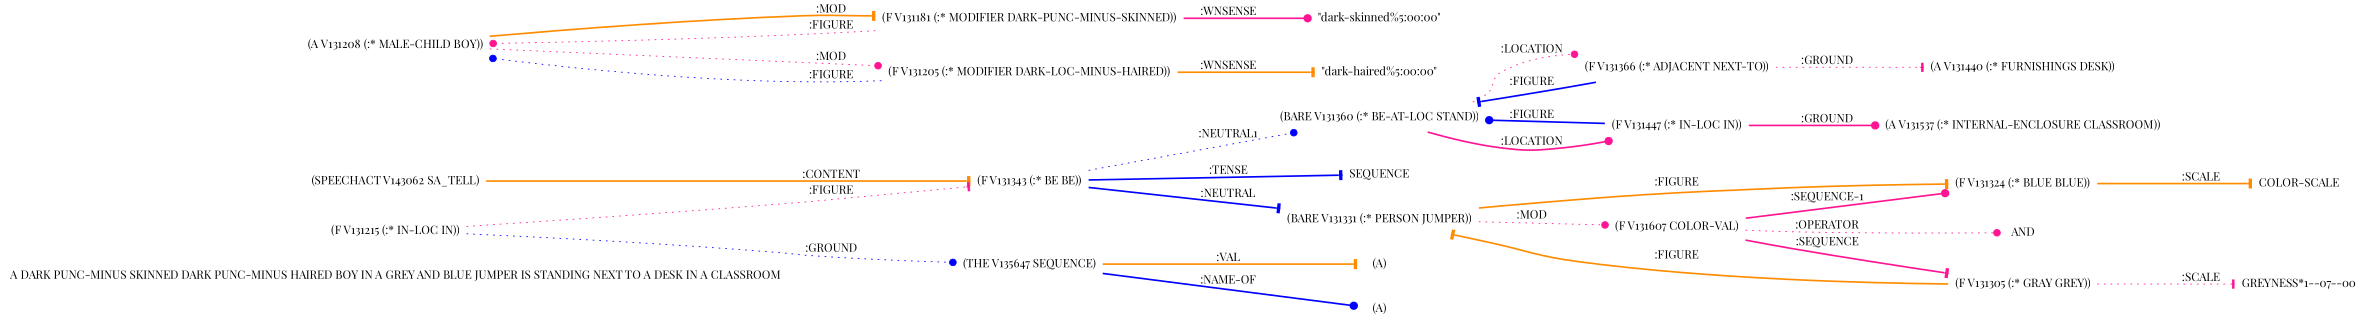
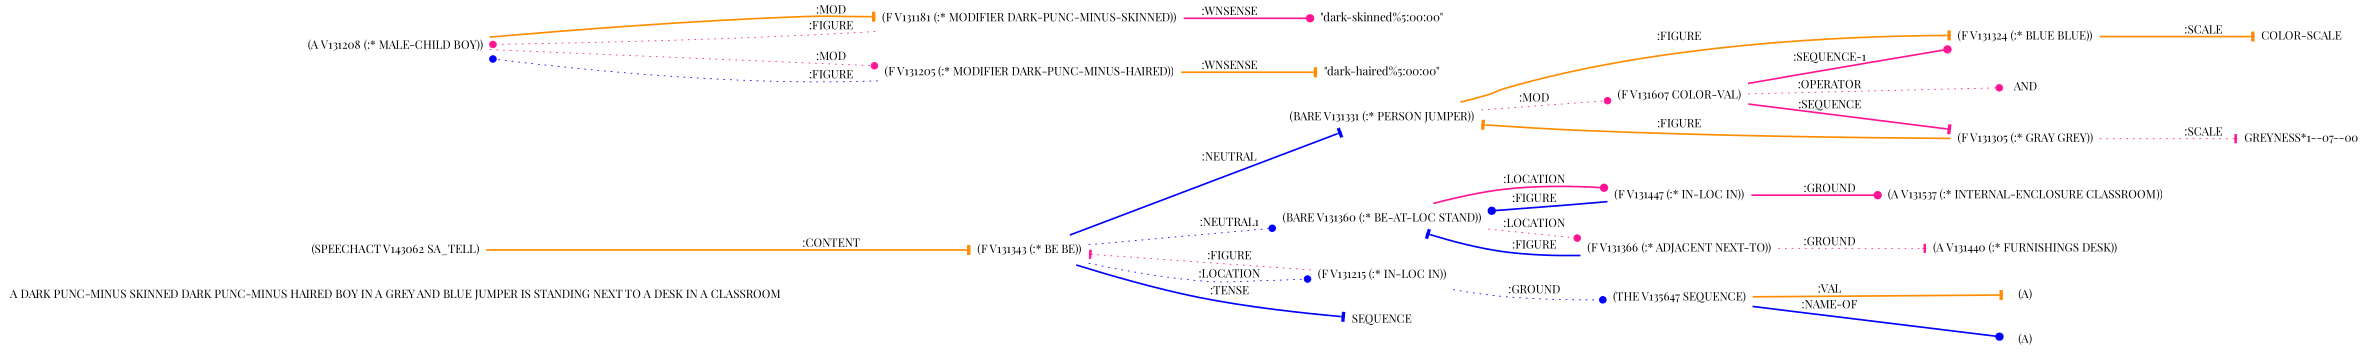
(1029, 72) -> (1029, 72)
none -> (1196, 280)
